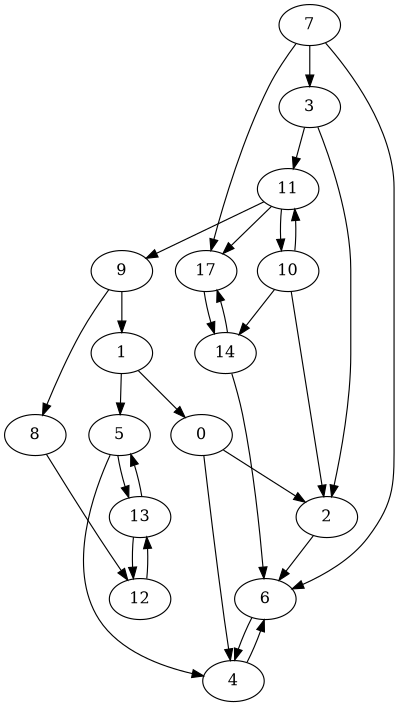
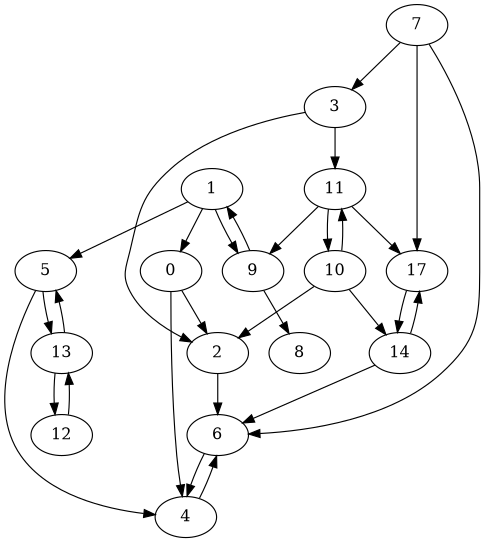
none -> (223, 227)
(81, 510) -> none
